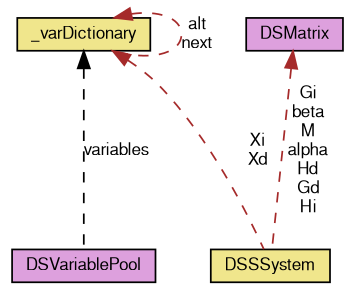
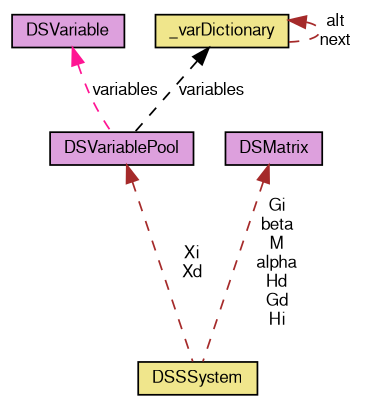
none -> (68, 31)
(207, 146) -> (163, 272)
